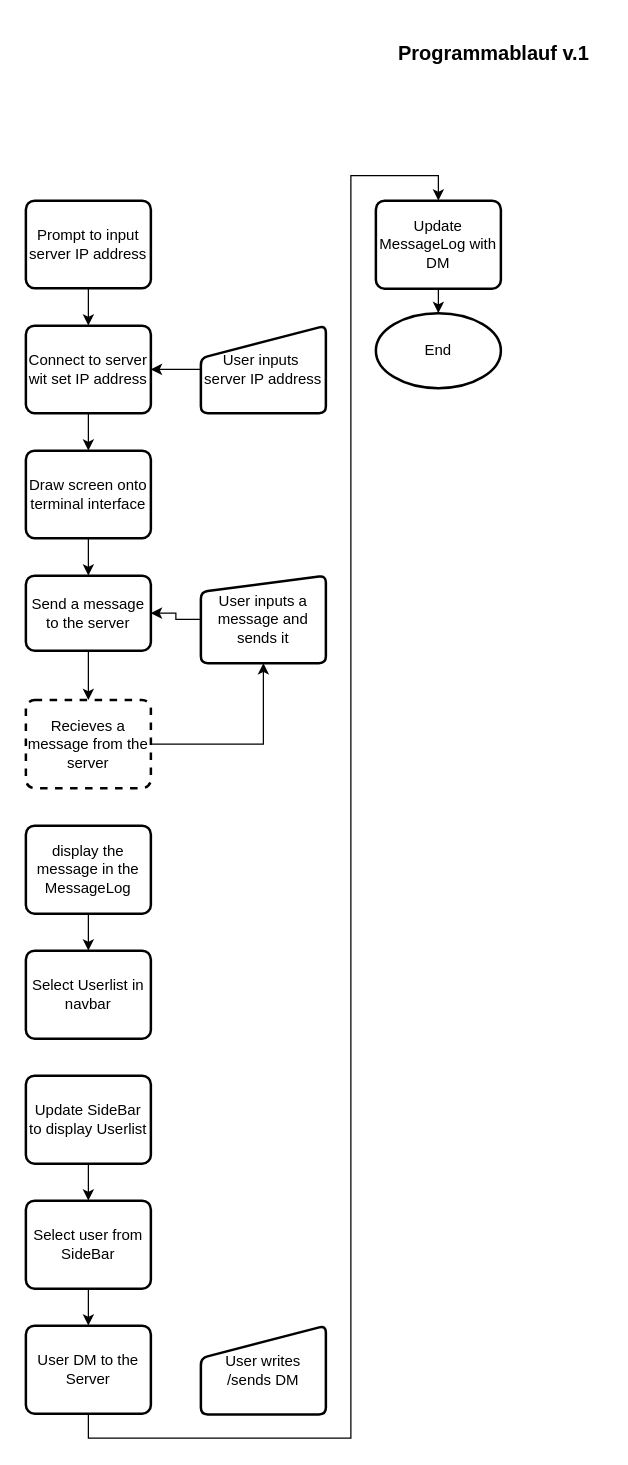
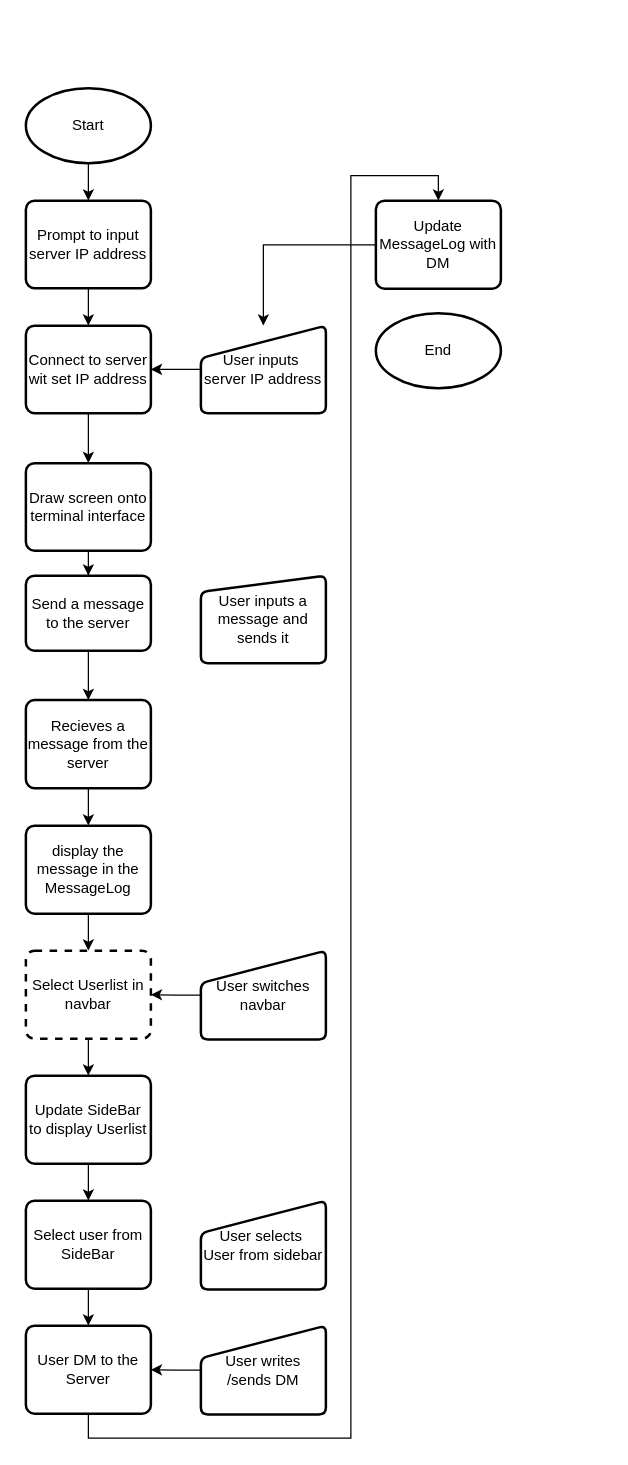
(493, 51) -> none
none -> (88, 126)
none -> (88, 186)
(438, 306) -> (283, 245)
(88, 494) -> (88, 507)
(177, 619) -> none
(88, 744) -> (88, 744)
(243, 744) -> (88, 811)
(88, 995) -> (88, 995)
none -> (180, 995)
none -> (263, 995)
none -> (88, 1062)
none -> (263, 1245)
none -> (180, 1370)
